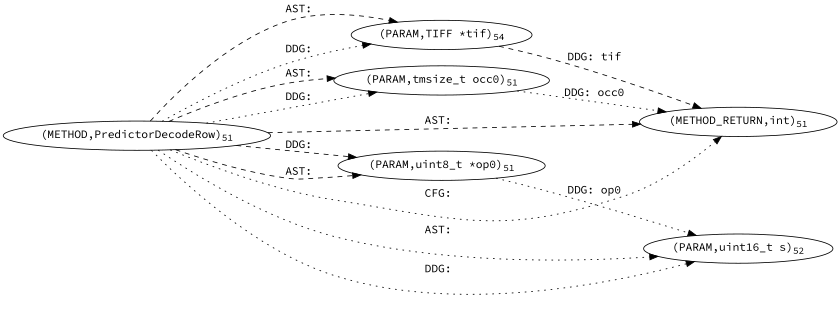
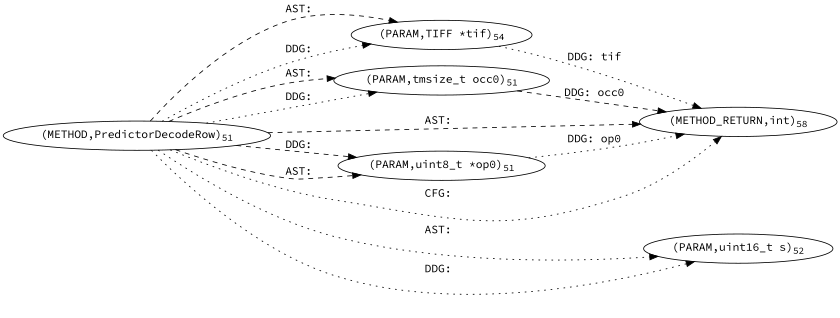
(597, 73) -> (597, 73)
(587, 101) -> (587, 101)
(802, 121) -> (802, 121)
(583, 201) -> (603, 149)
